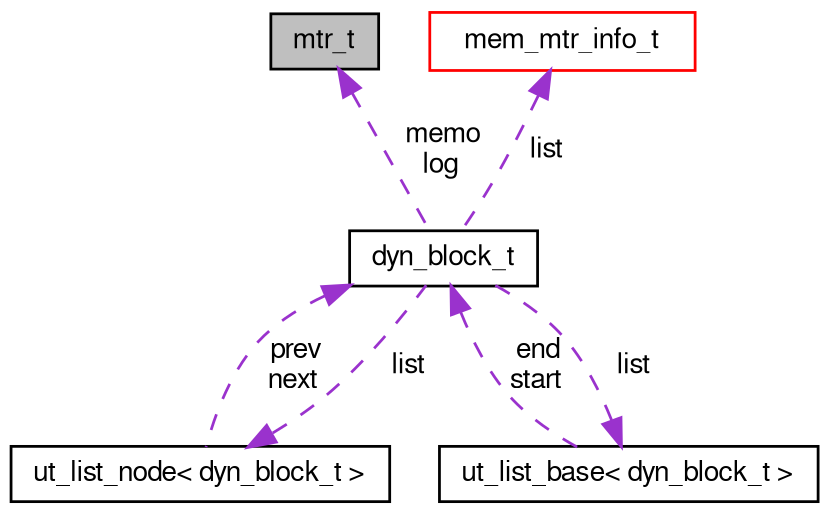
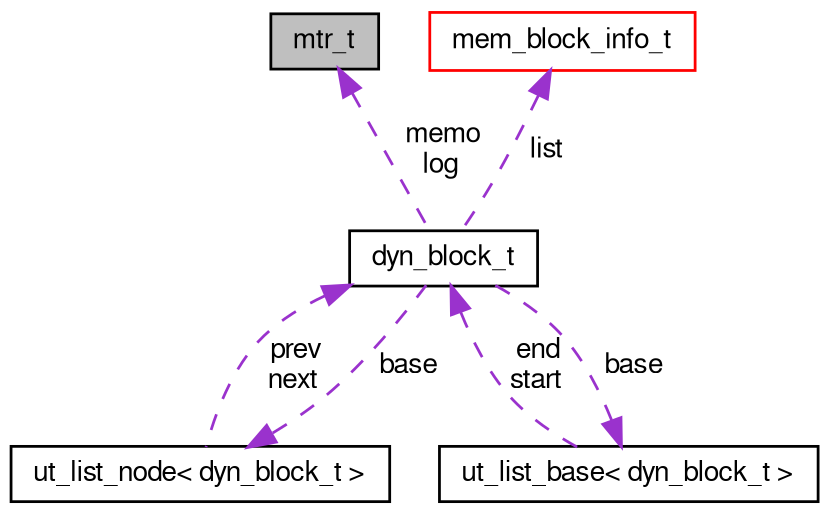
(562, 41) -> (562, 41)
(406, 366) -> (406, 366)
(632, 366) -> (632, 366)
